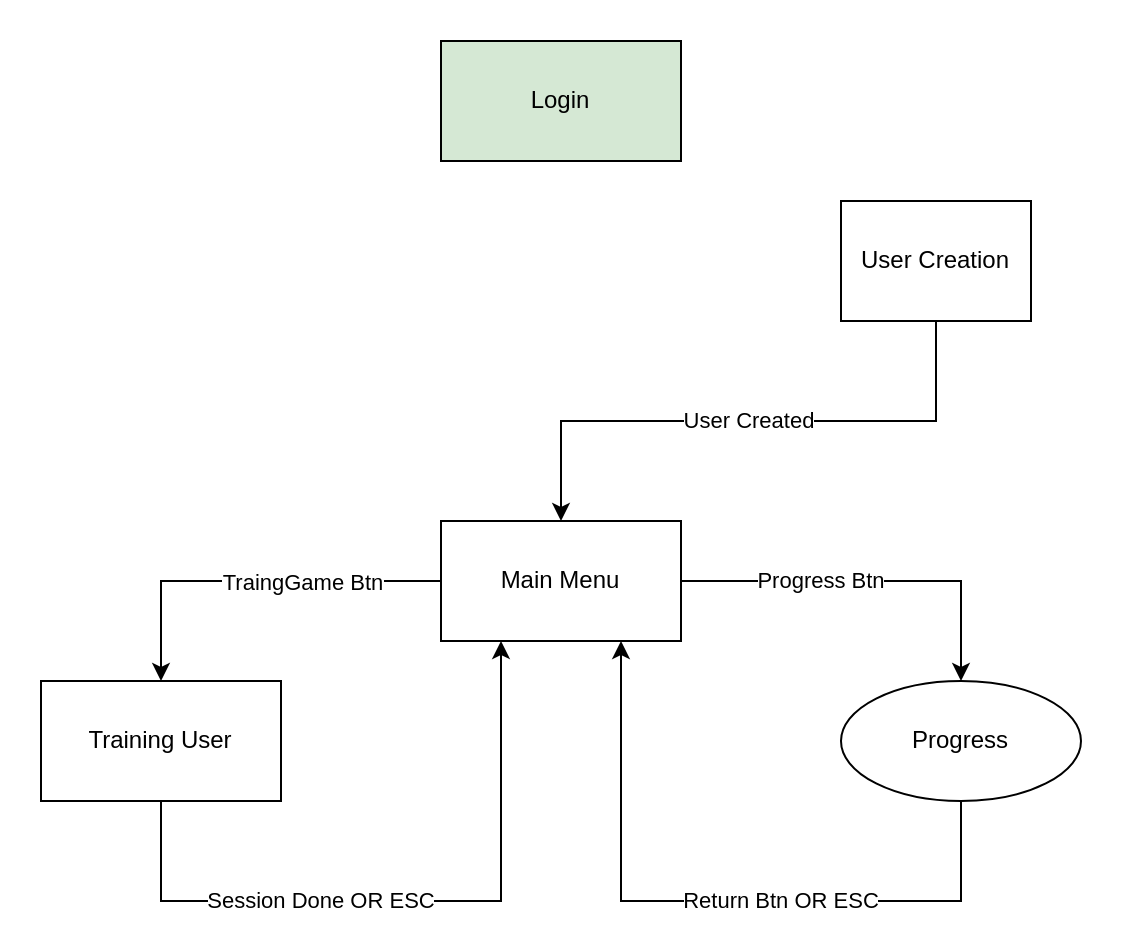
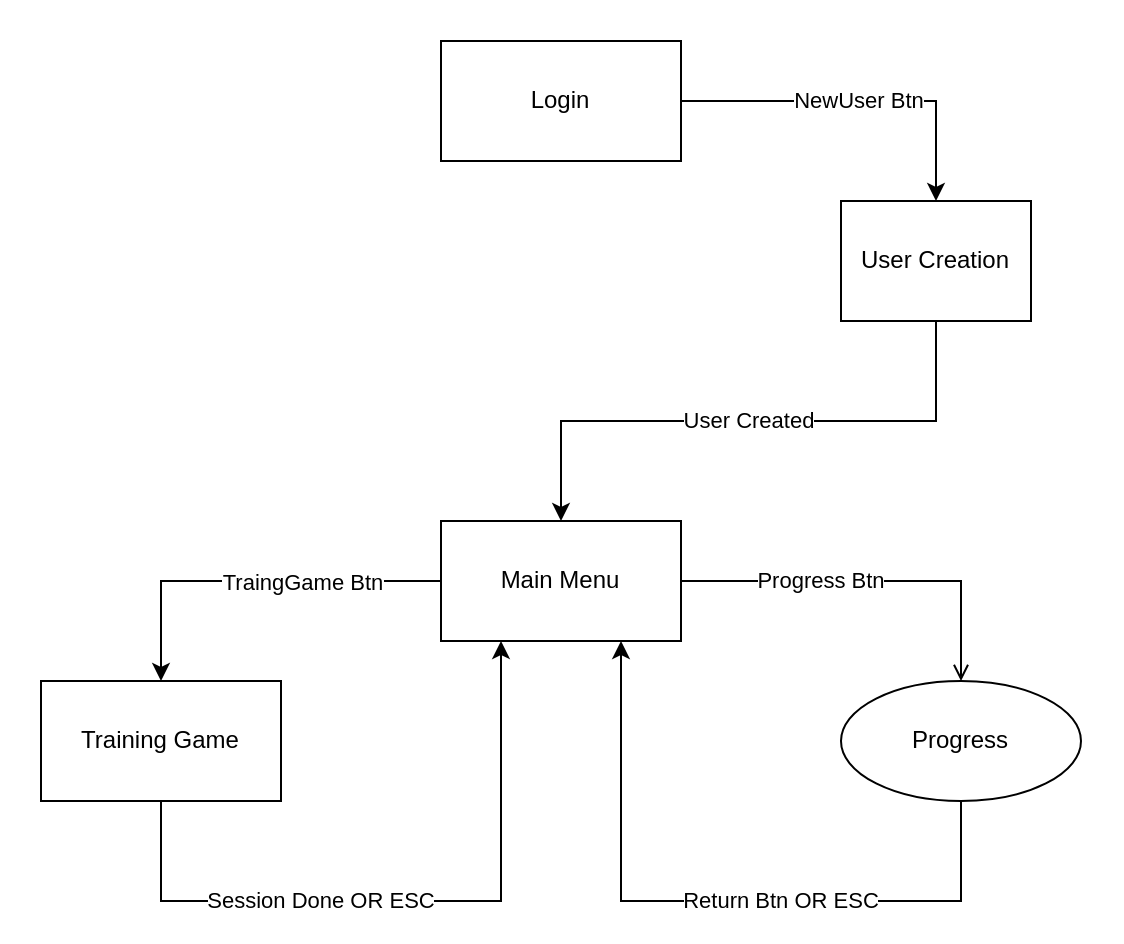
(561, 101) -> (561, 101)
none -> (781, 101)
(961, 666) -> (961, 668)
(161, 741) -> (161, 741)
